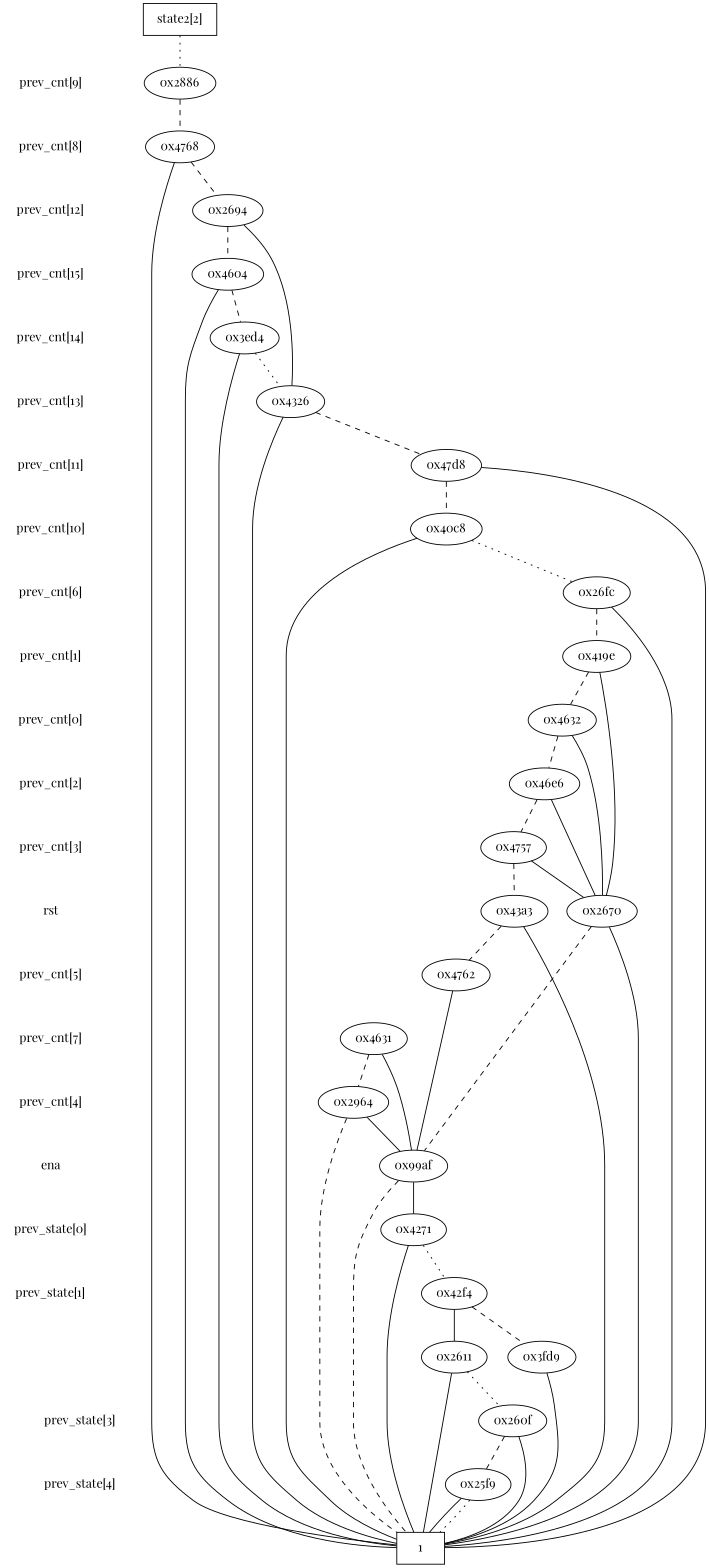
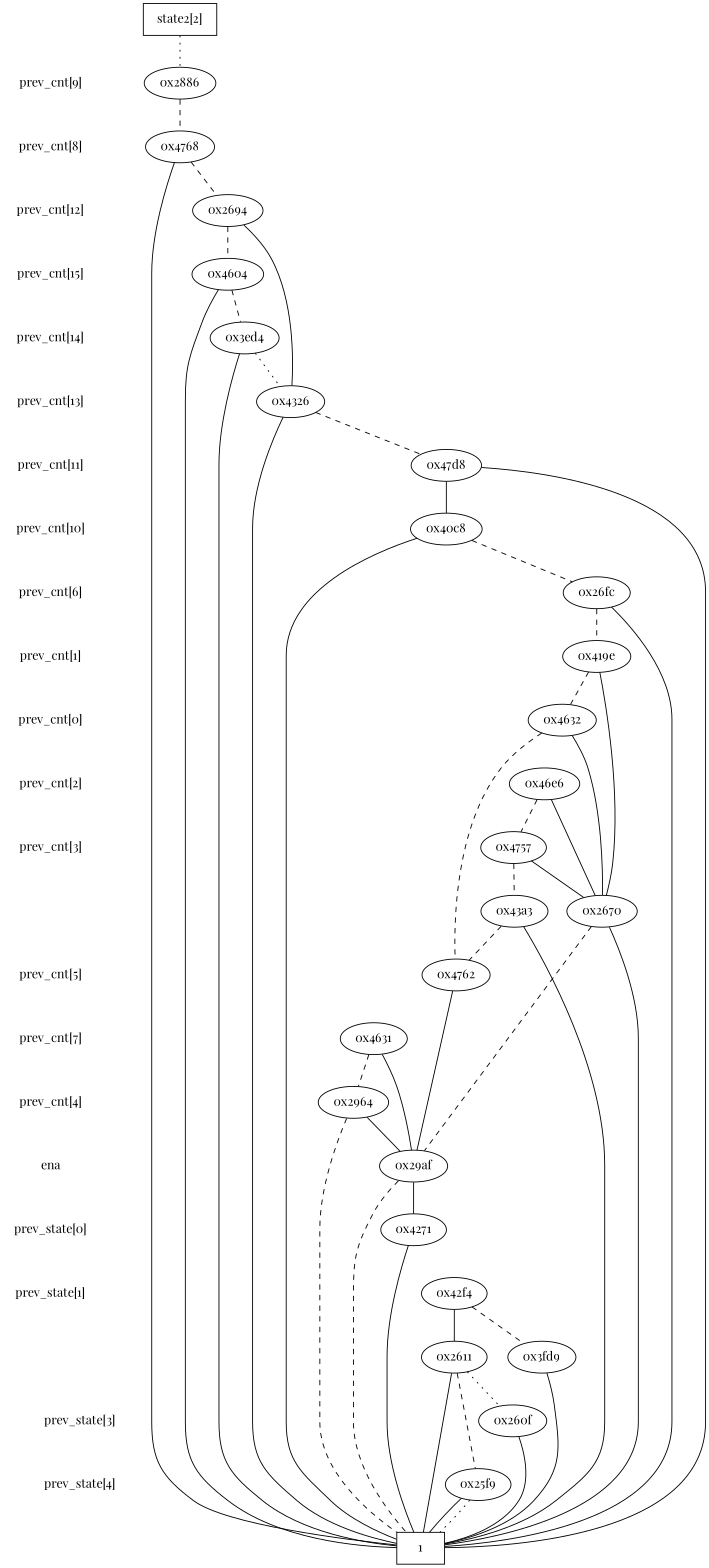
(446, 497) -> (446, 497)
(522, 561) -> (522, 561)
(553, 752) -> (469, 833)
(51, 911) -> none
(414, 1166) -> (414, 1166)
(434, 1262) -> none
(495, 1453) -> (466, 1421)
